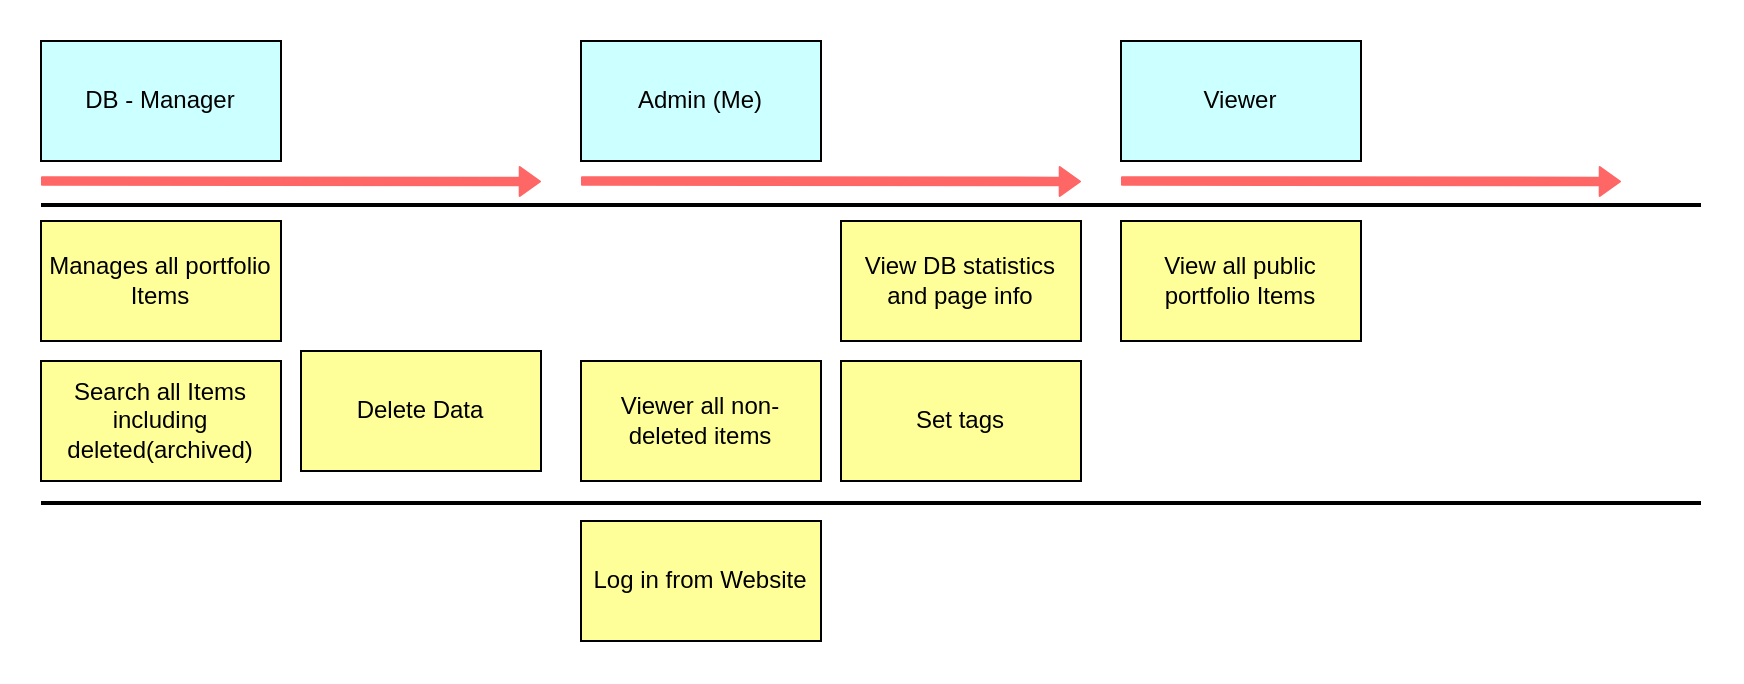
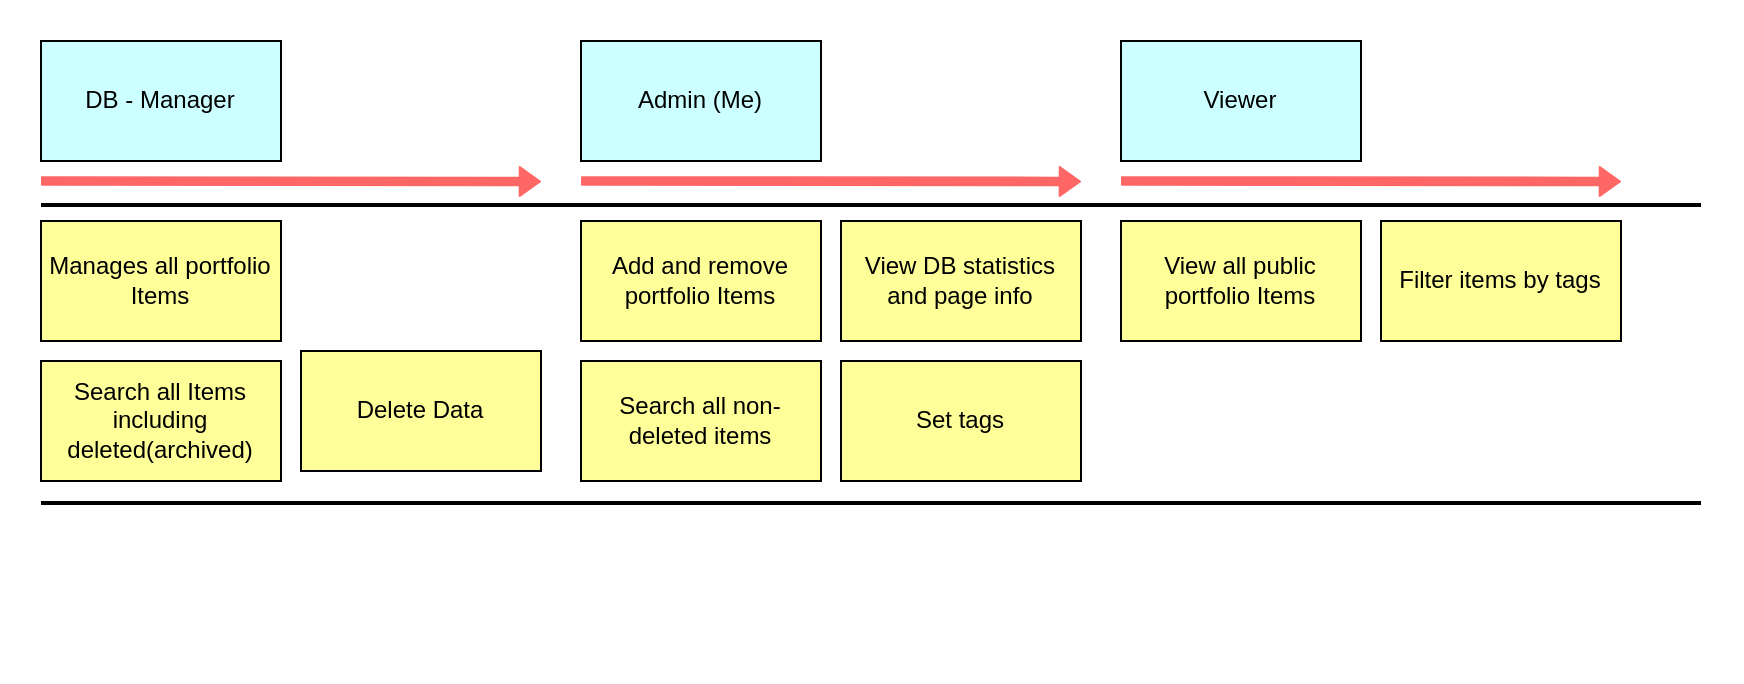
none -> (701, 281)
none -> (1501, 281)
(701, 421) -> (701, 421)
(701, 581) -> none
